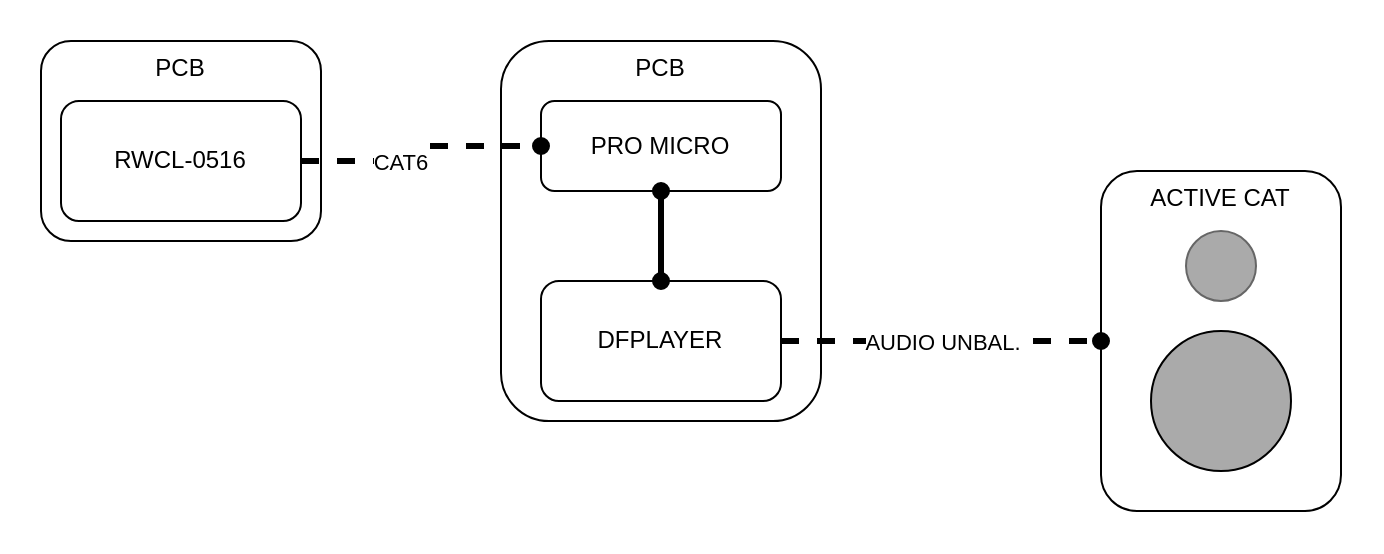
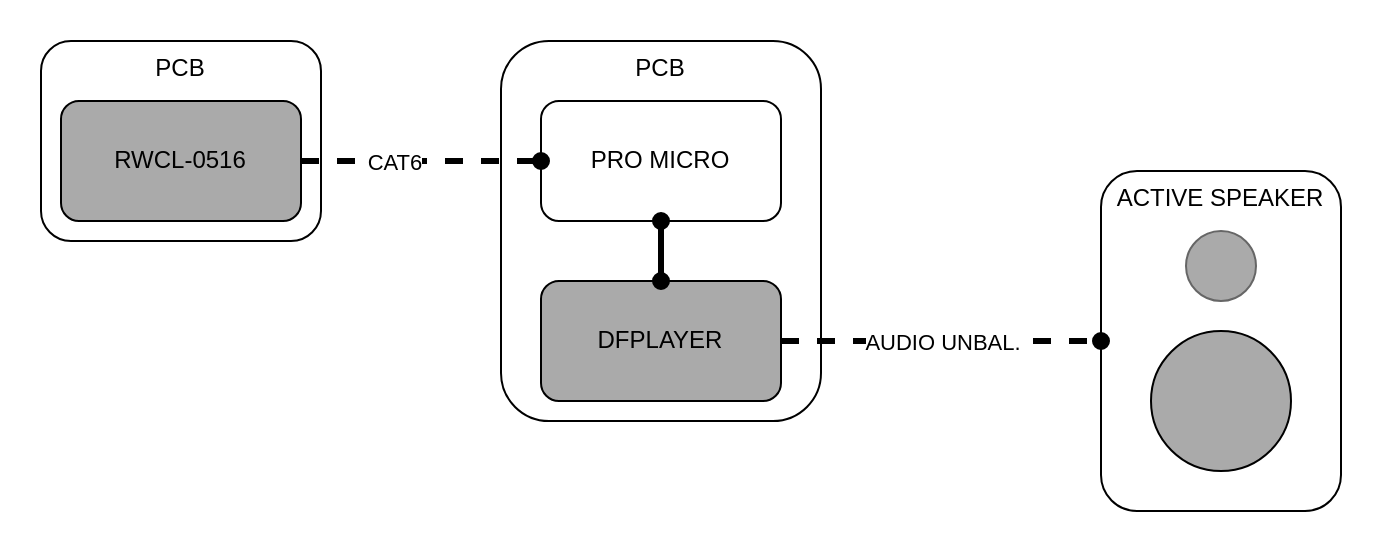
(661, 146) -> (661, 161)
(181, 161) -> (181, 161)
(1221, 199) -> (1221, 199)
(661, 341) -> (661, 341)
